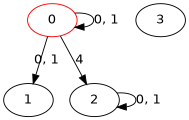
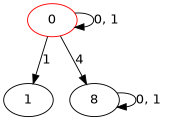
(161, 20) -> none
(47, 60) -> (47, 60)
(95, 100) -> (95, 100)
